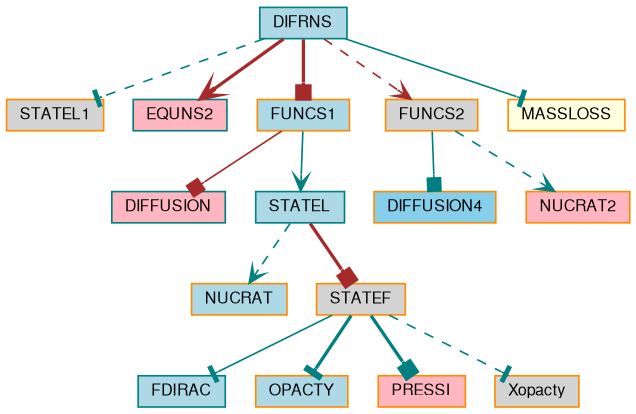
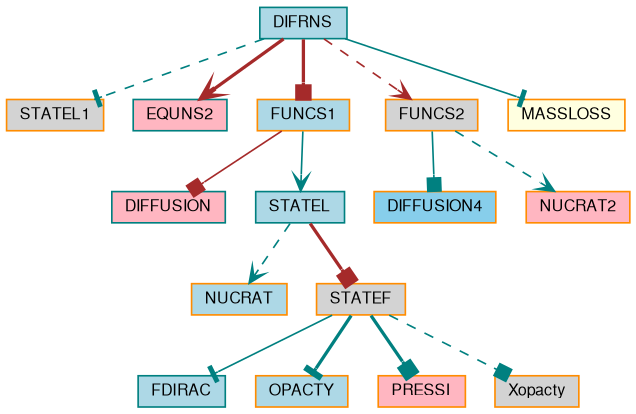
(445, 343) -> (441, 342)
